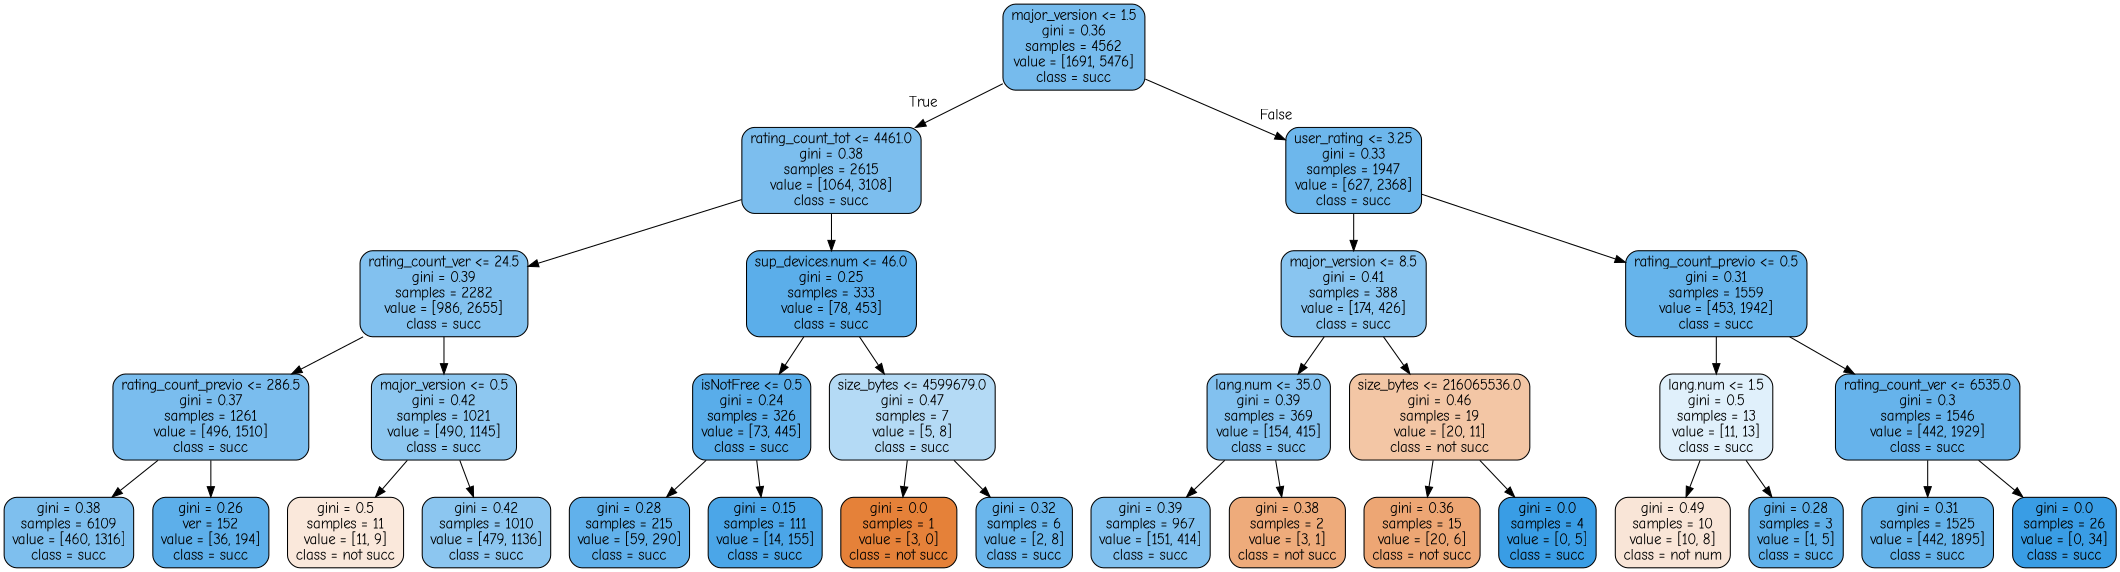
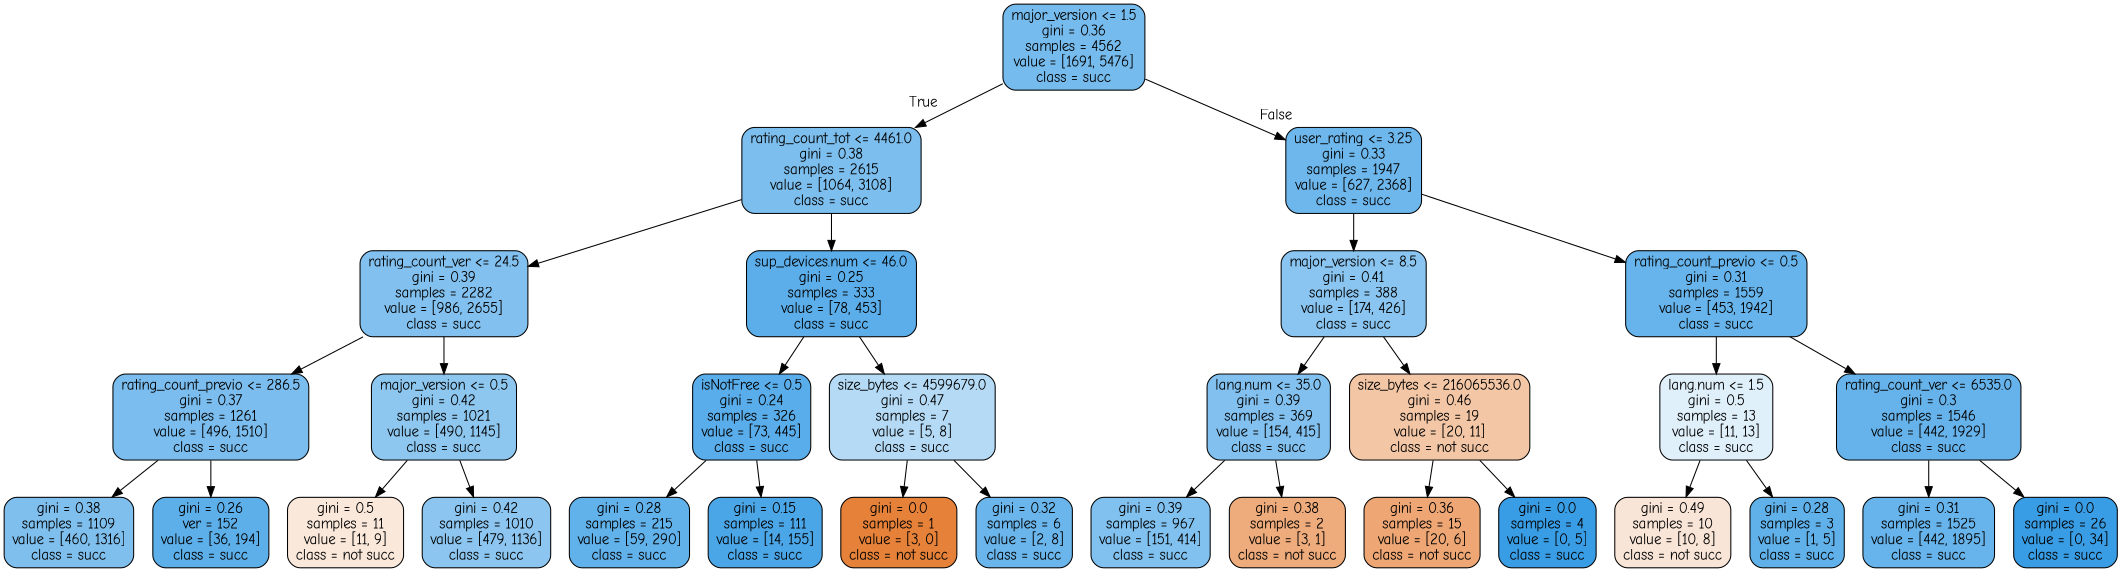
(69, 533) -> (69, 533)
(1673, 533) -> (1673, 533)
